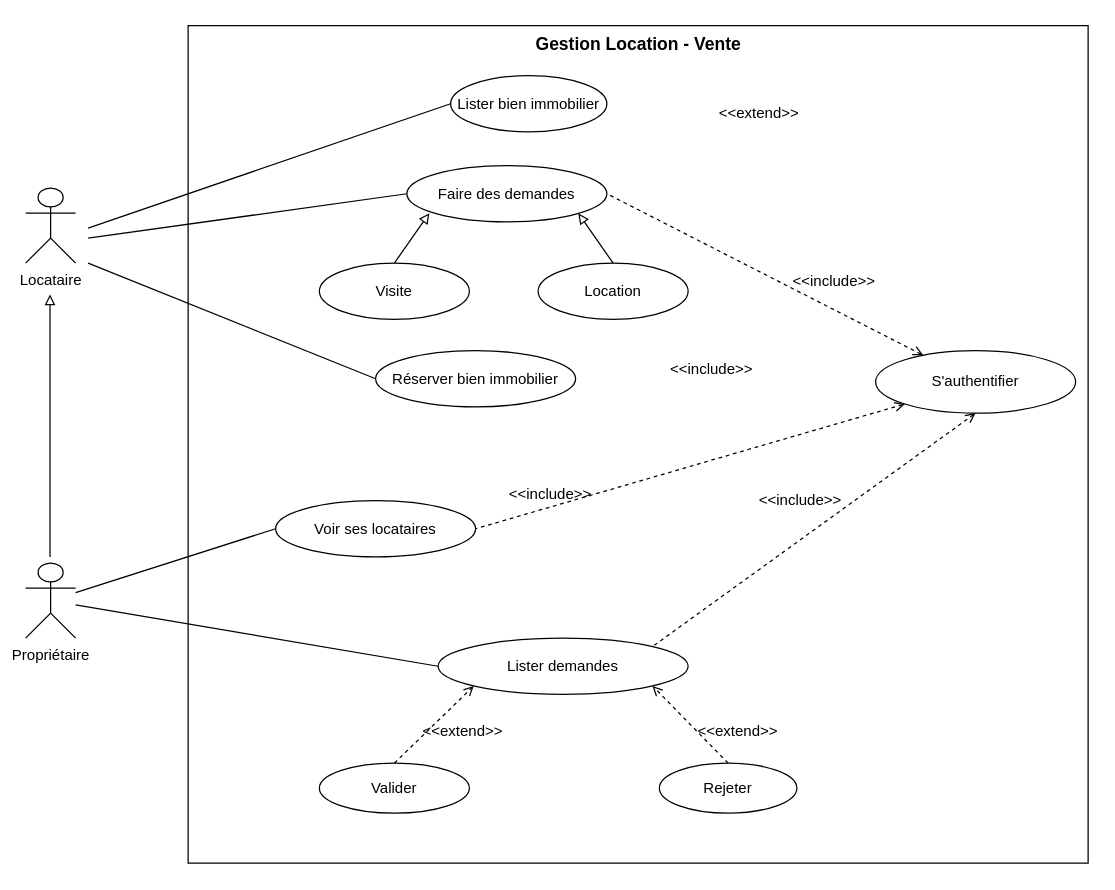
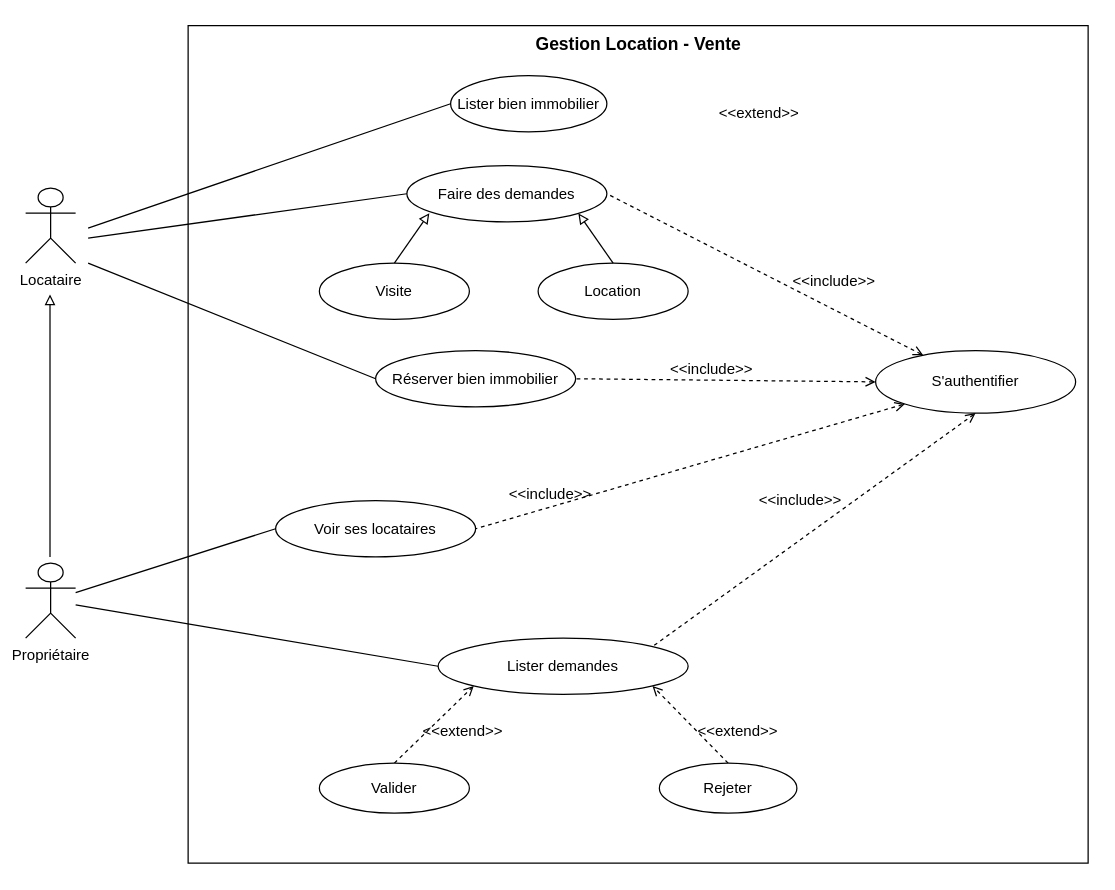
none -> (725, 380)
